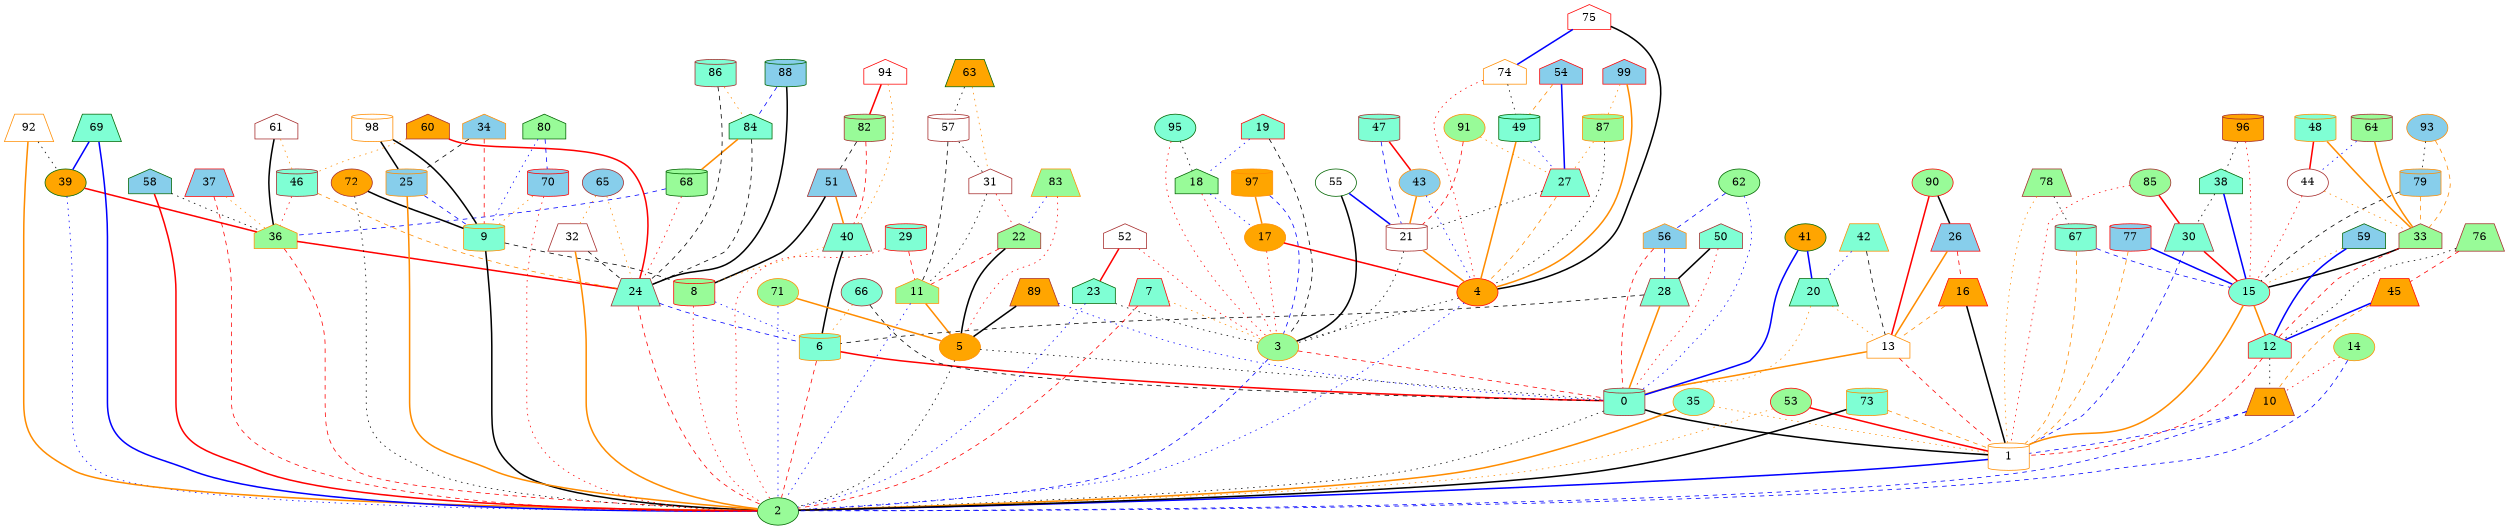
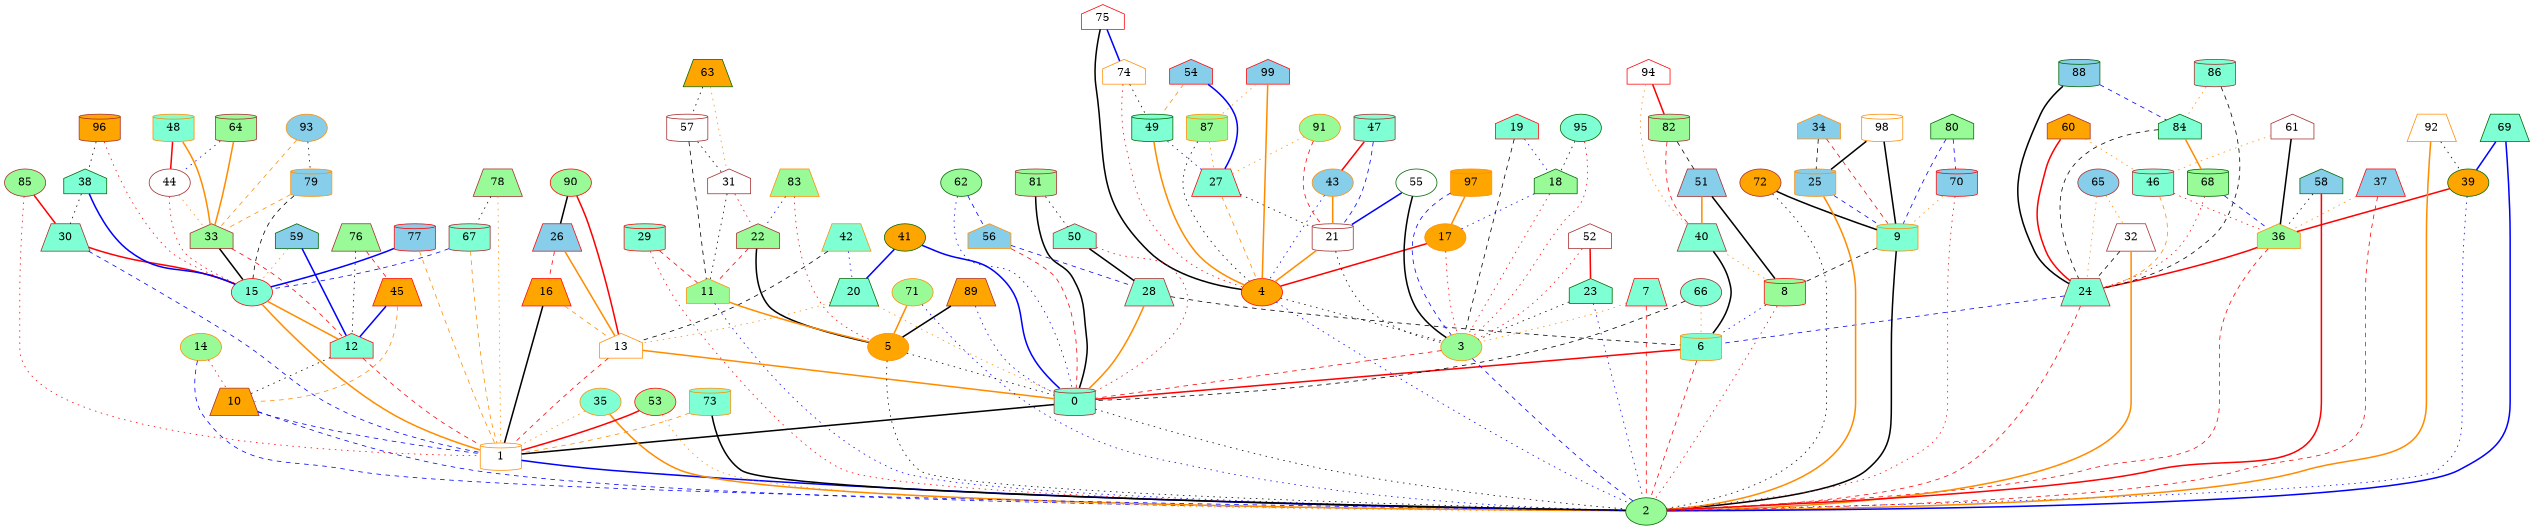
(514, 181) -> (1923, 181)
none -> (1036, 183)
